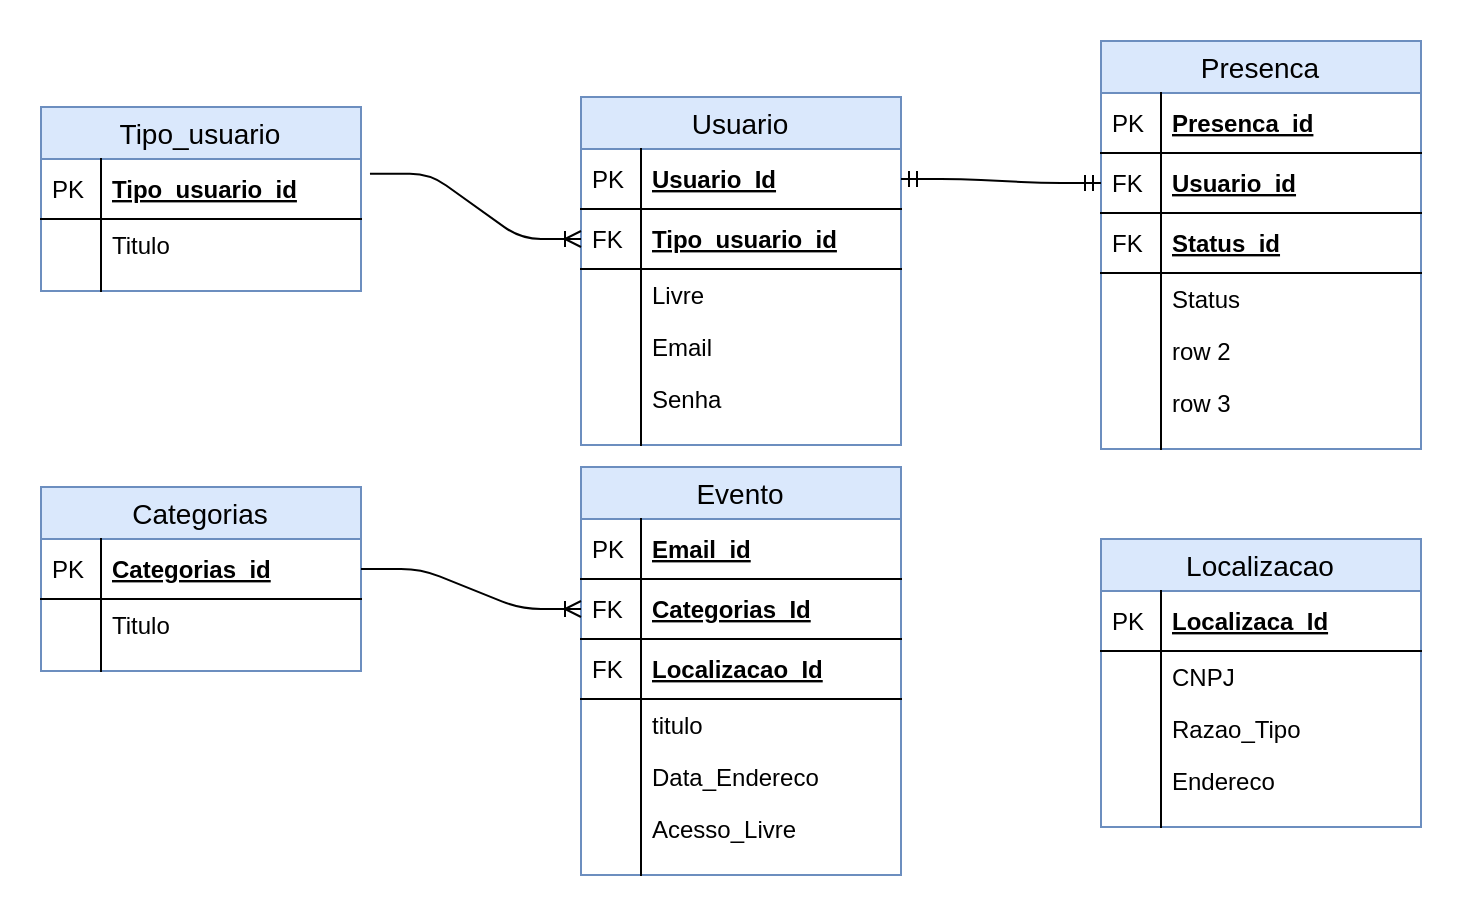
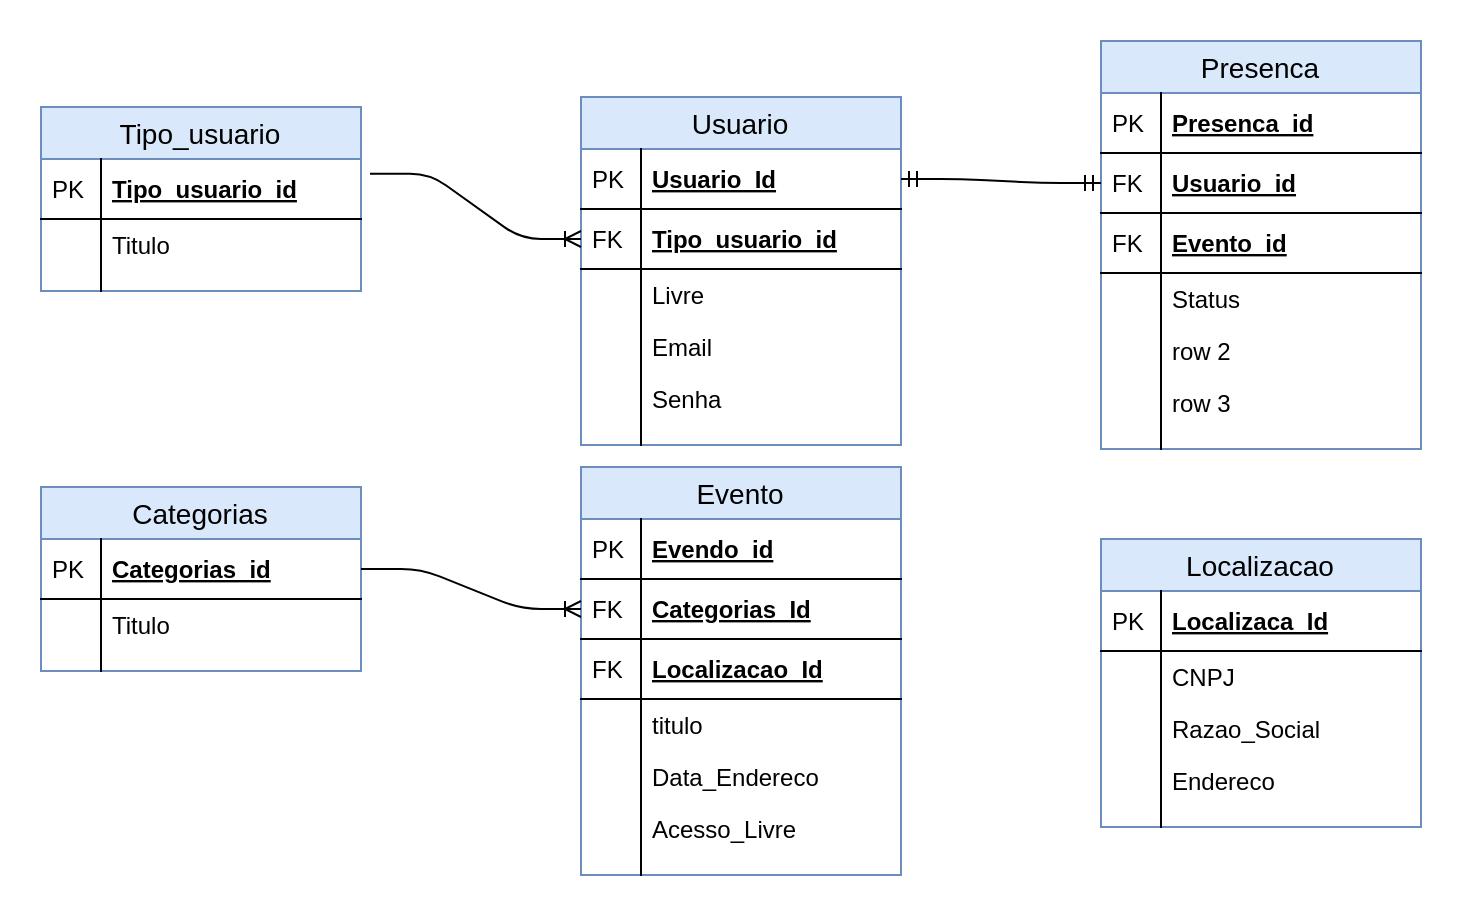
(1229, 244) -> (1229, 244)
(696, 550) -> (709, 550)
(1236, 730) -> (1246, 730)
